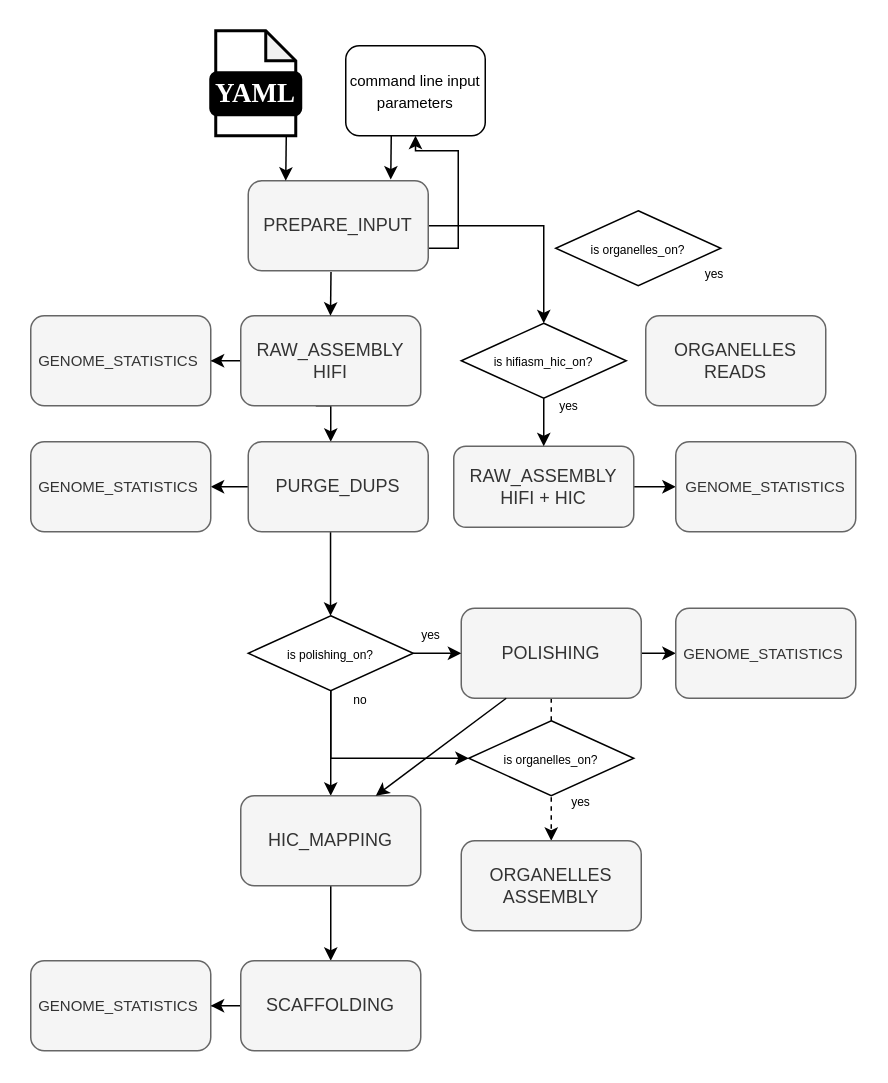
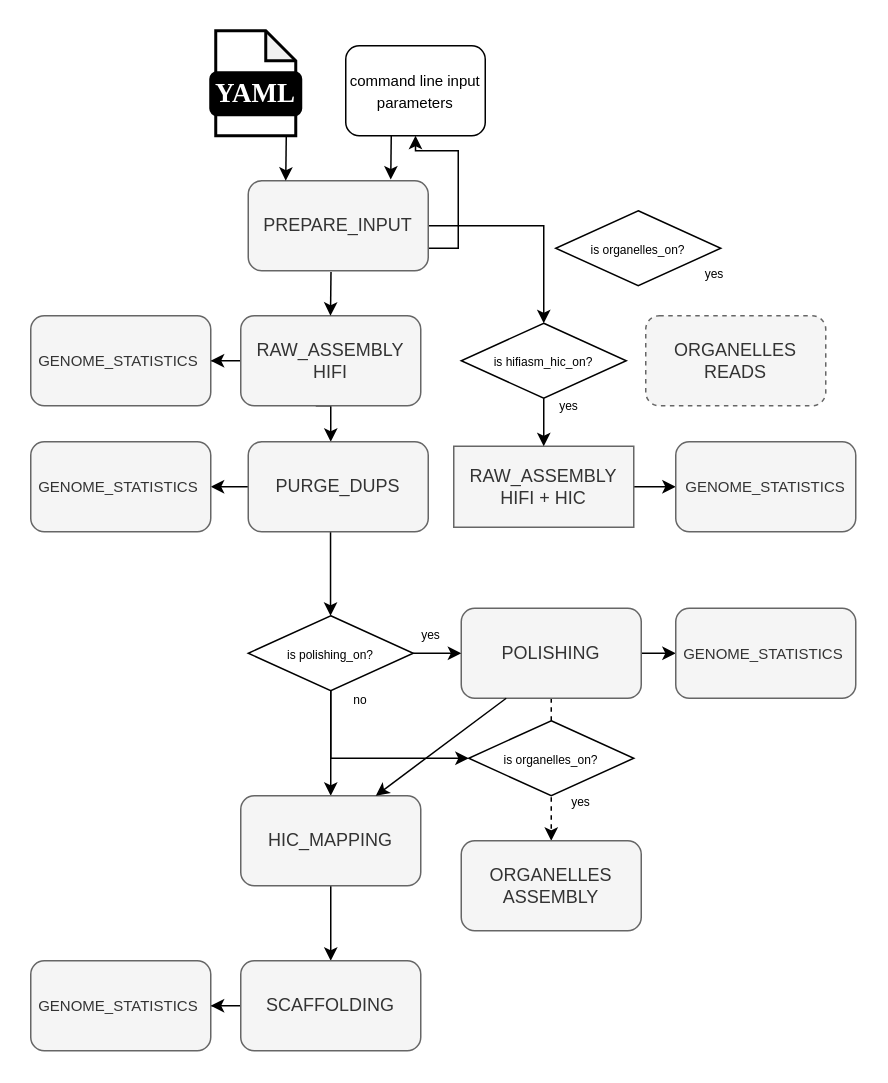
(736, 361) -> (736, 361)
(544, 487) -> (544, 487)
